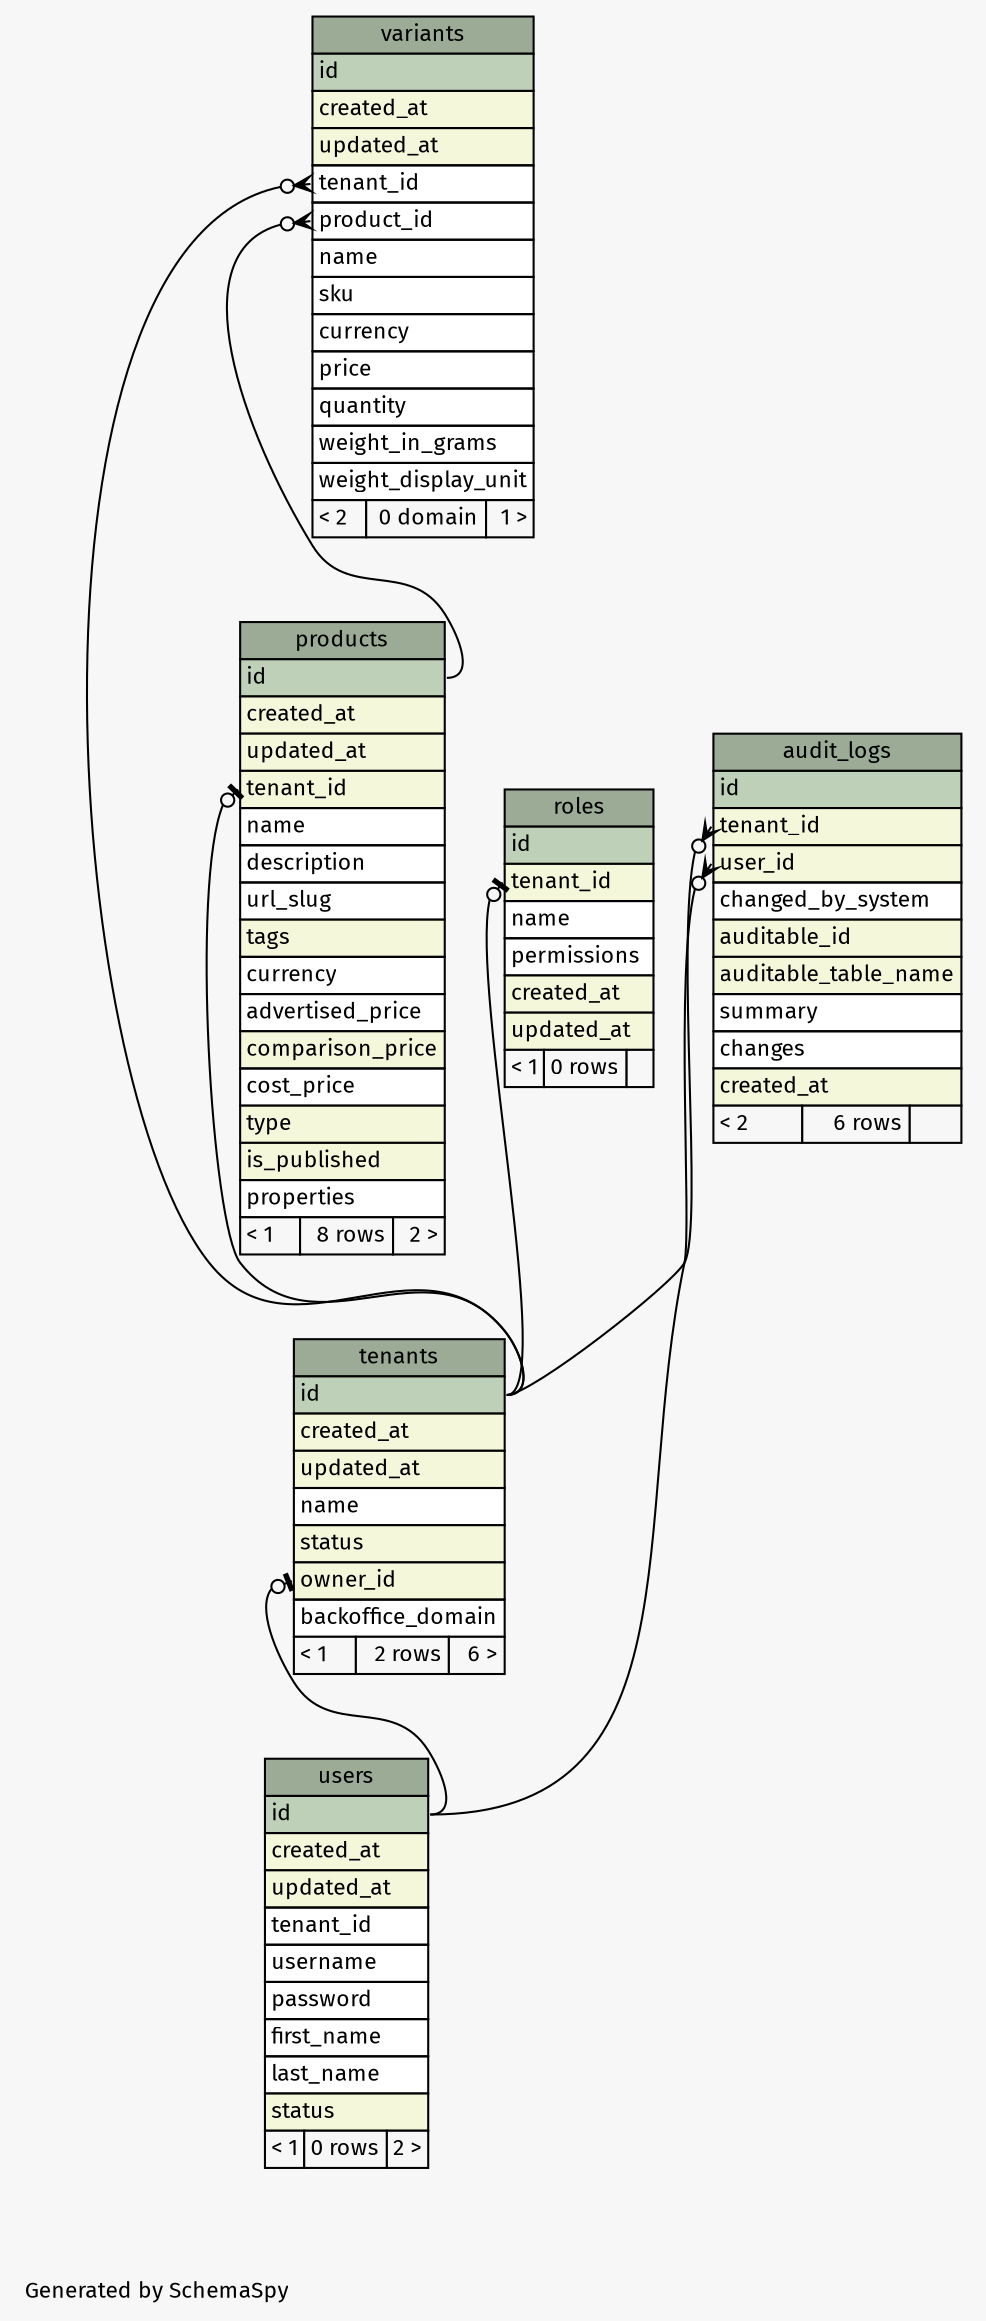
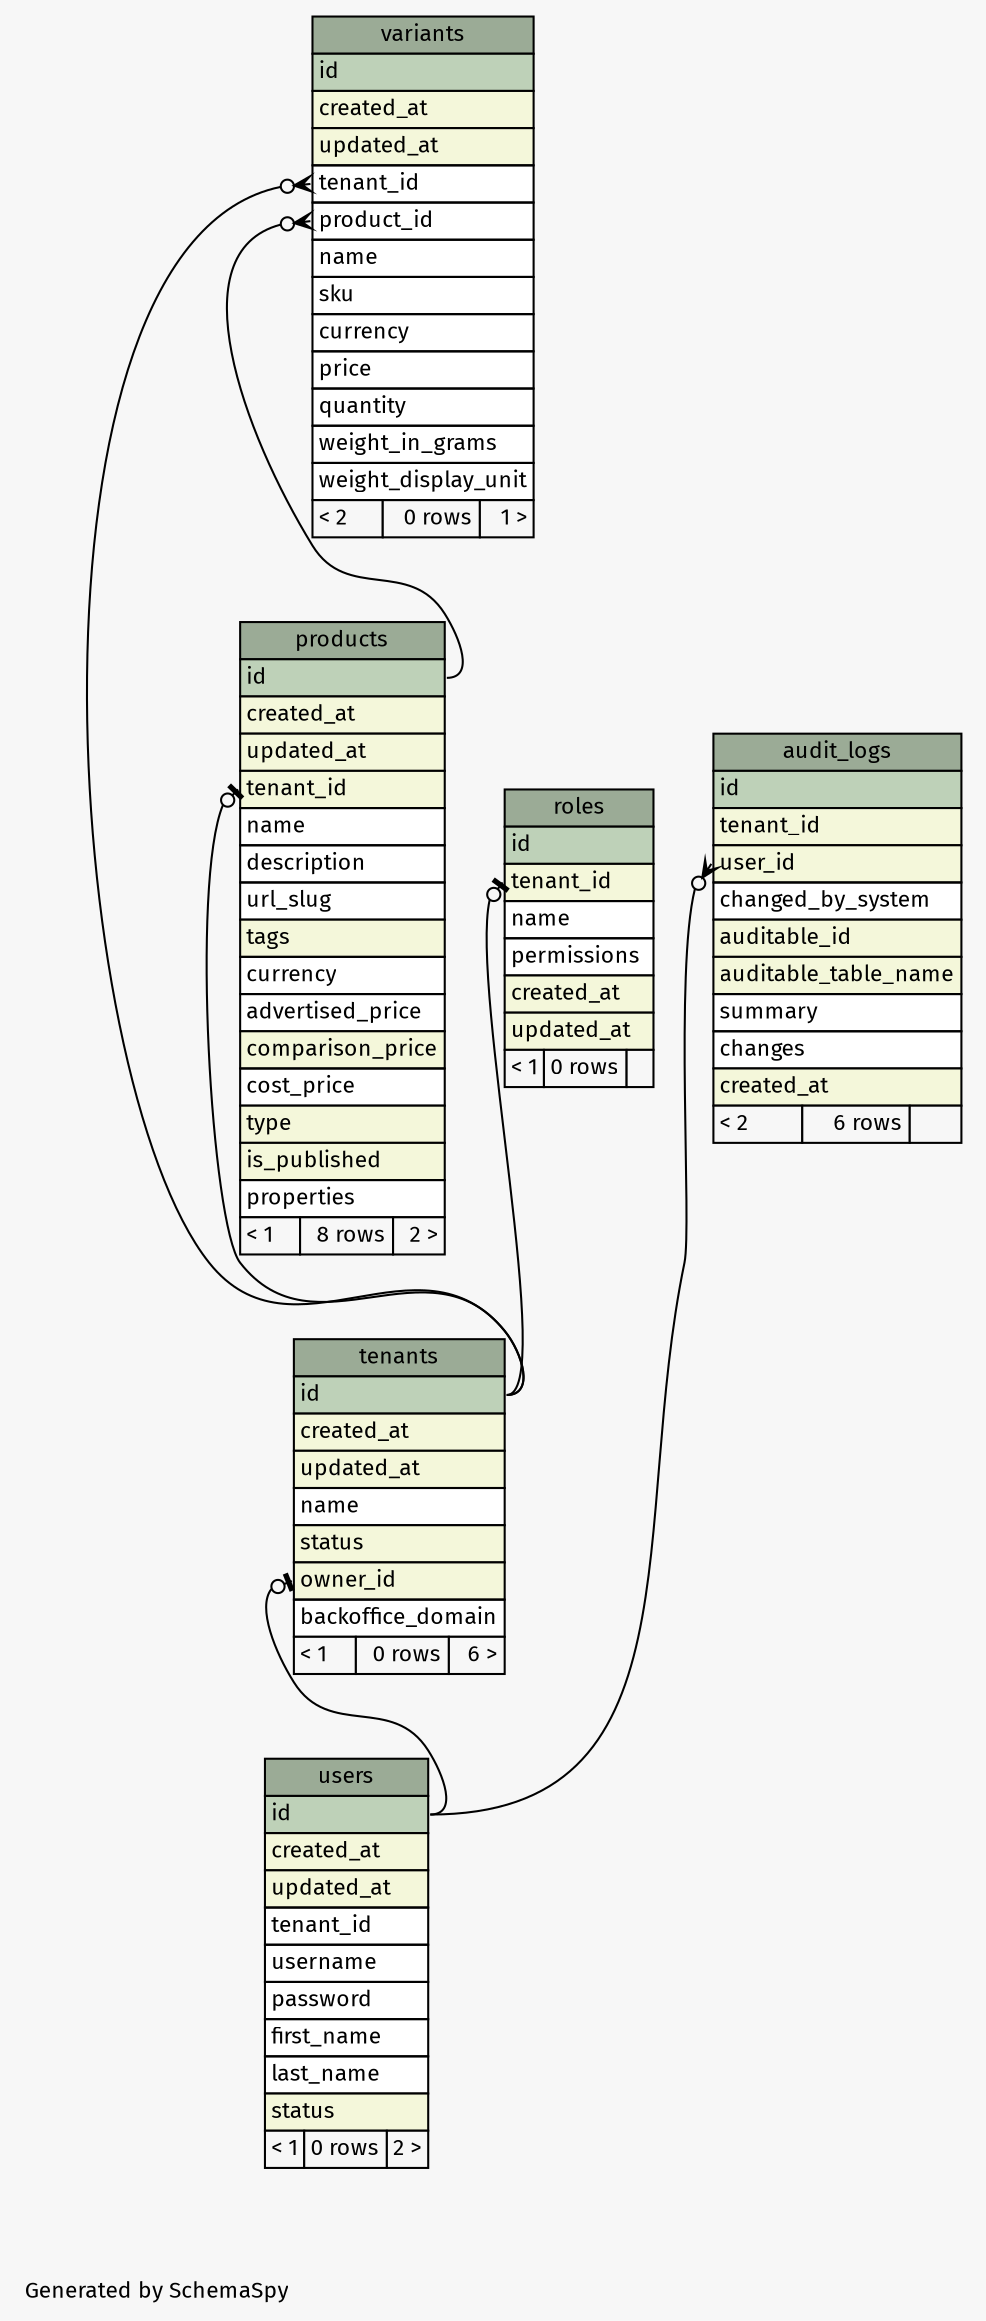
(429, 518) -> (439, 518)
(662, 1286) -> none
(409, 1654) -> (408, 1654)
